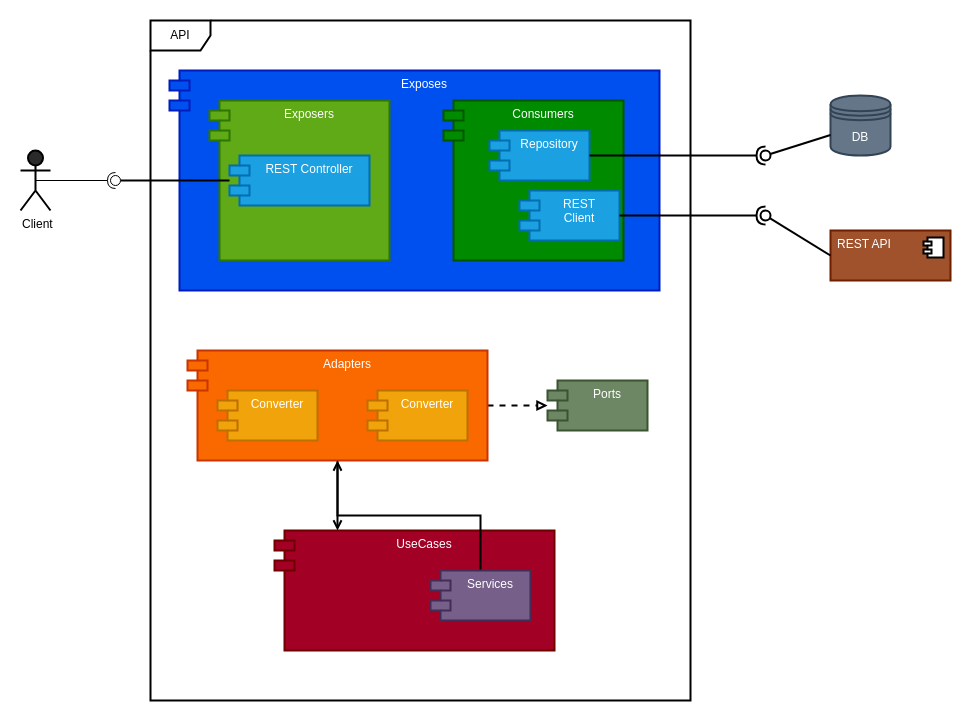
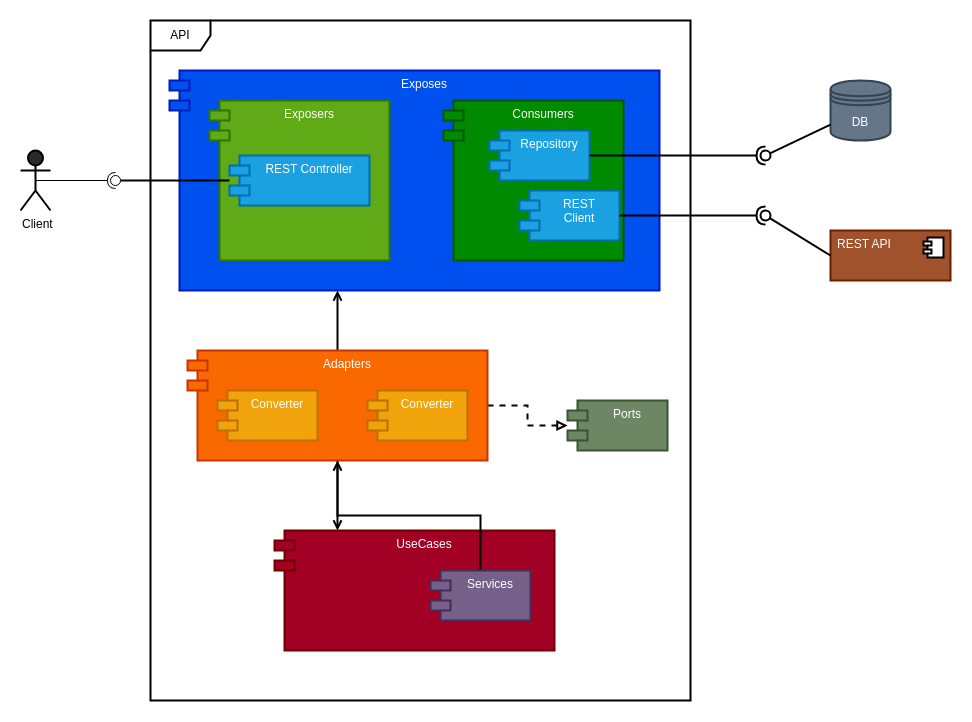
(861, 126) -> (861, 111)
none -> (338, 324)
(598, 406) -> (618, 426)
